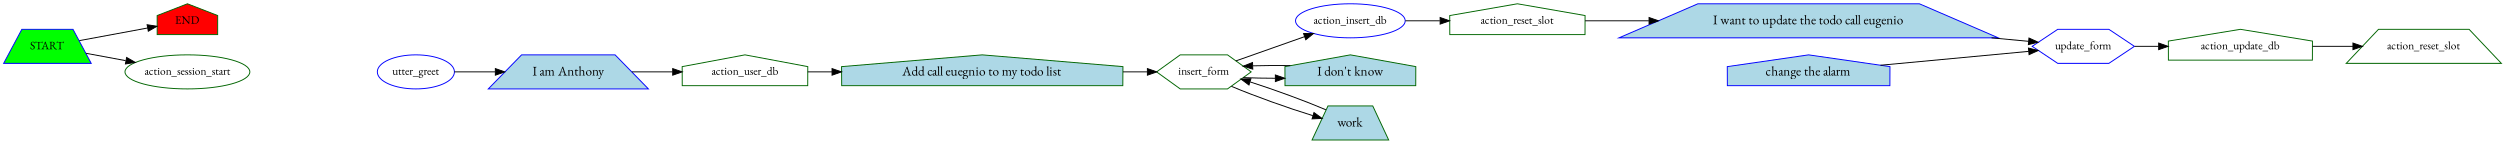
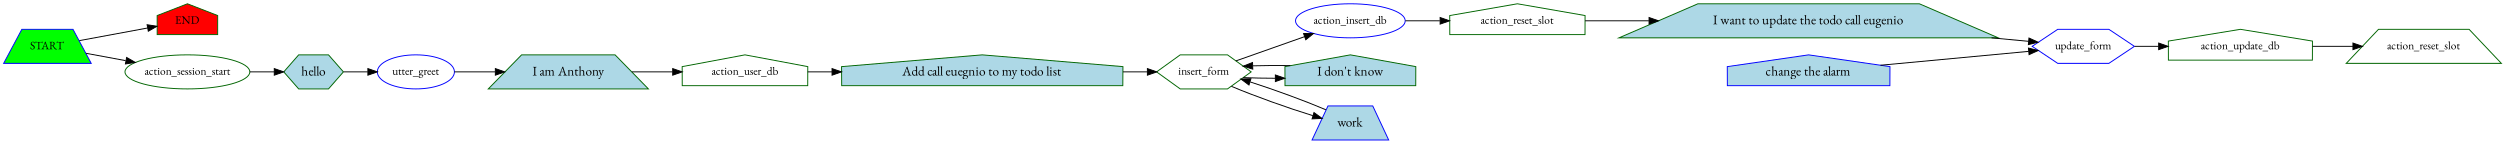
(1809, 21) -> (1809, 21)
none -> (314, 72)
(568, 72) -> (568, 72)
(1350, 123) -> (1350, 123)
